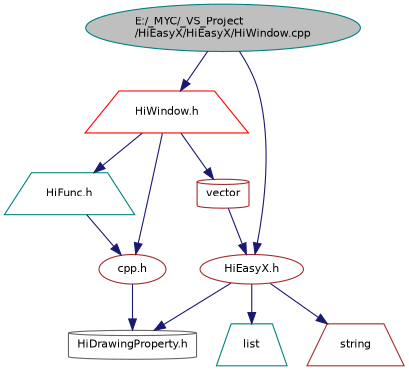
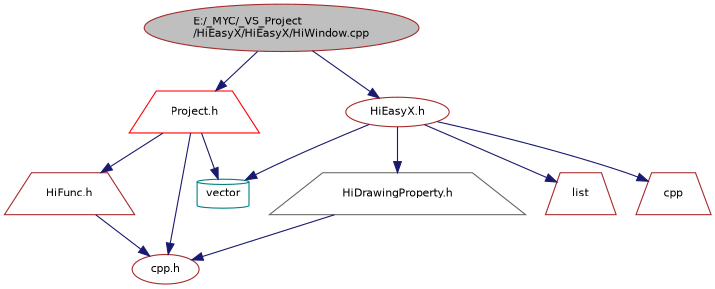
(223, 28) -> (282, 28)
(167, 112) -> (194, 112)
(70, 194) -> (70, 194)
(223, 194) -> (223, 194)
(235, 226) -> (312, 149)
(132, 301) -> (269, 236)
(132, 345) -> (398, 194)
(252, 345) -> (581, 194)
(356, 345) -> (674, 194)
